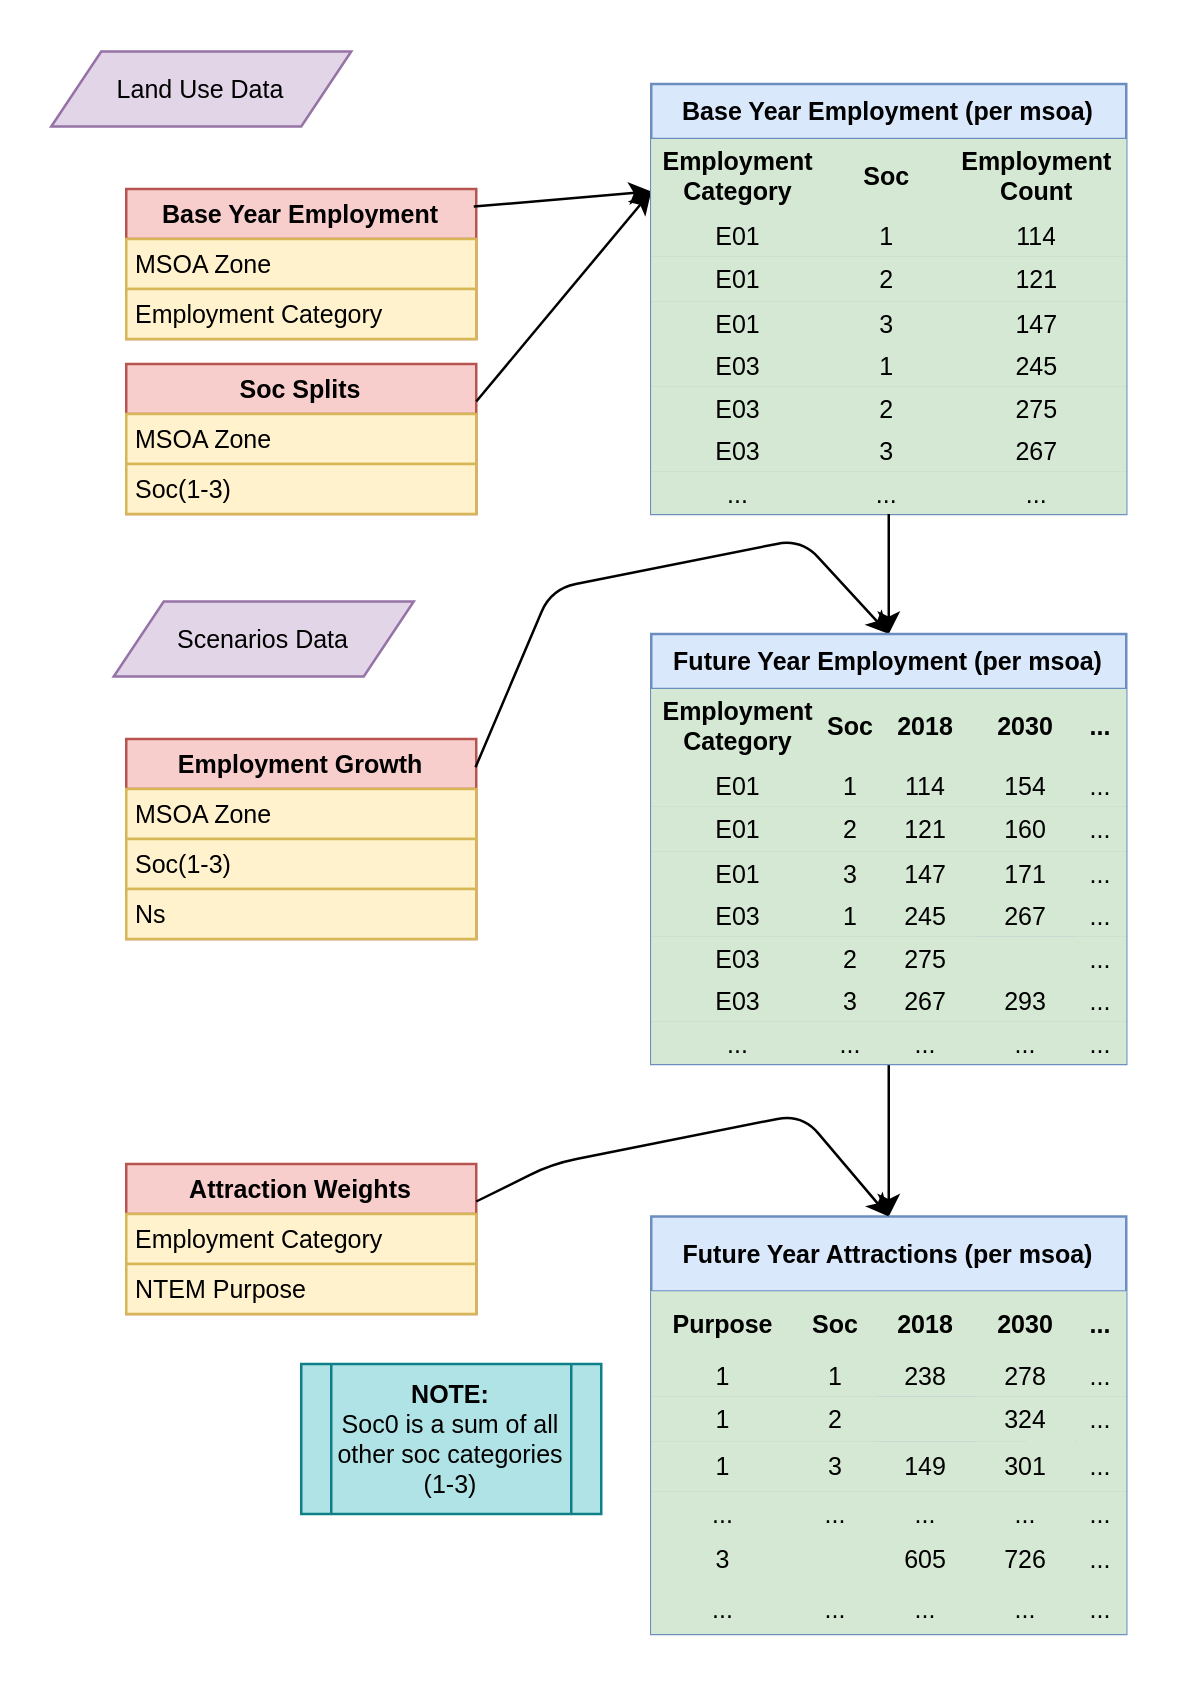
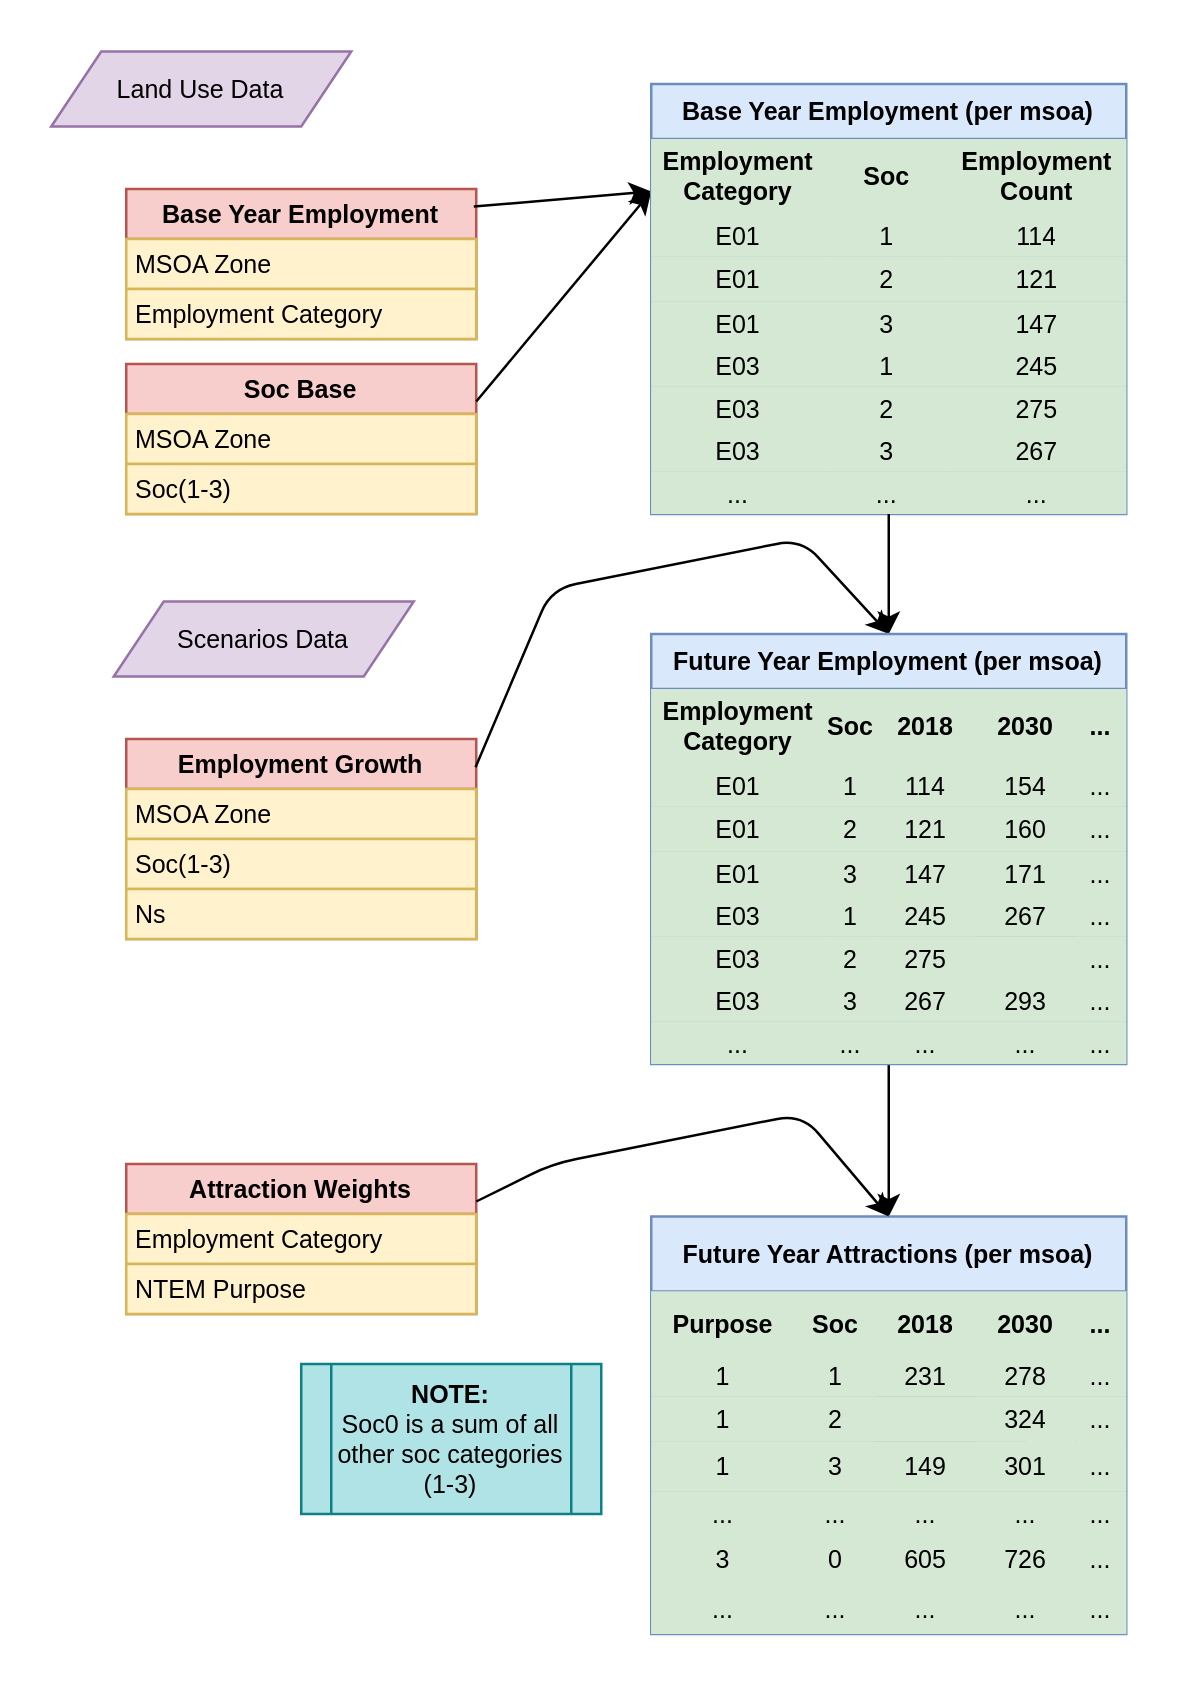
(300, 389) -> (300, 389)
(926, 1376) -> (926, 1376)
none -> (836, 1559)
